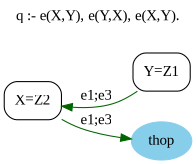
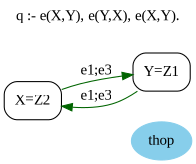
(90, 131) -> (92, 81)
